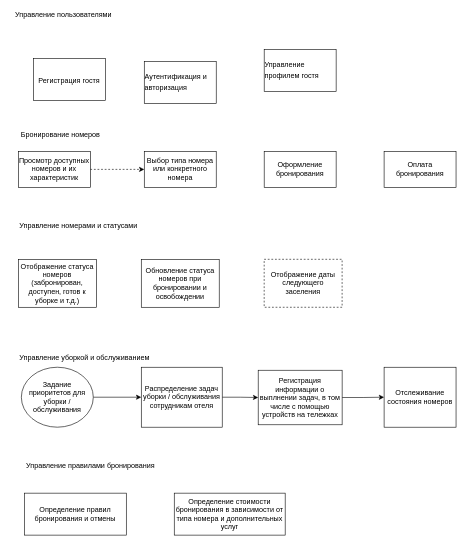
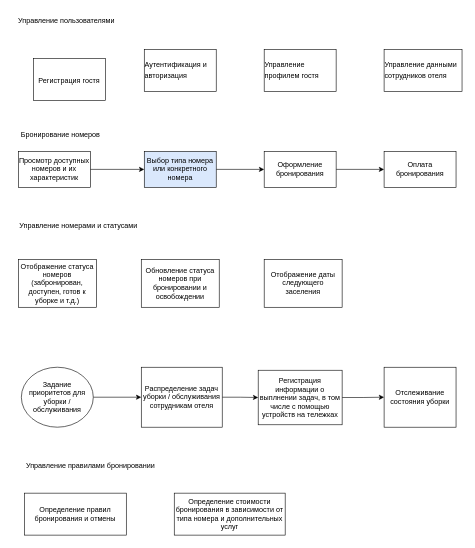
(63, 15) -> (66, 21)
none -> (423, 71)
(180, 83) -> (180, 71)
(115, 170) -> (115, 170)
(180, 170) -> (180, 170)
none -> (238, 170)
none -> (358, 170)
(303, 284) -> (303, 284)
(84, 359) -> none
(420, 398) -> (420, 398)
(91, 467) -> (91, 467)
